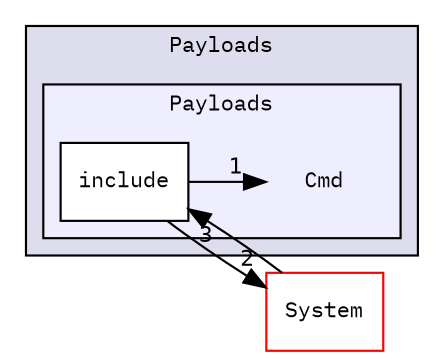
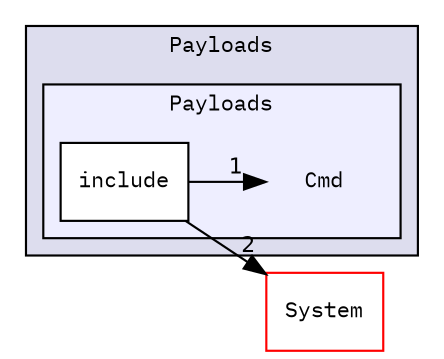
(245, 246) -> none
